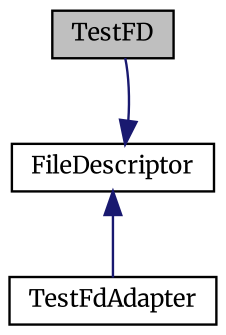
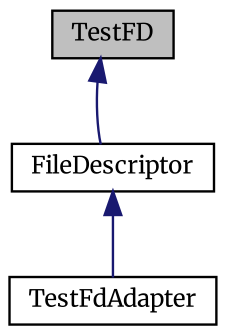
(129, 89) -> (97, 113)
